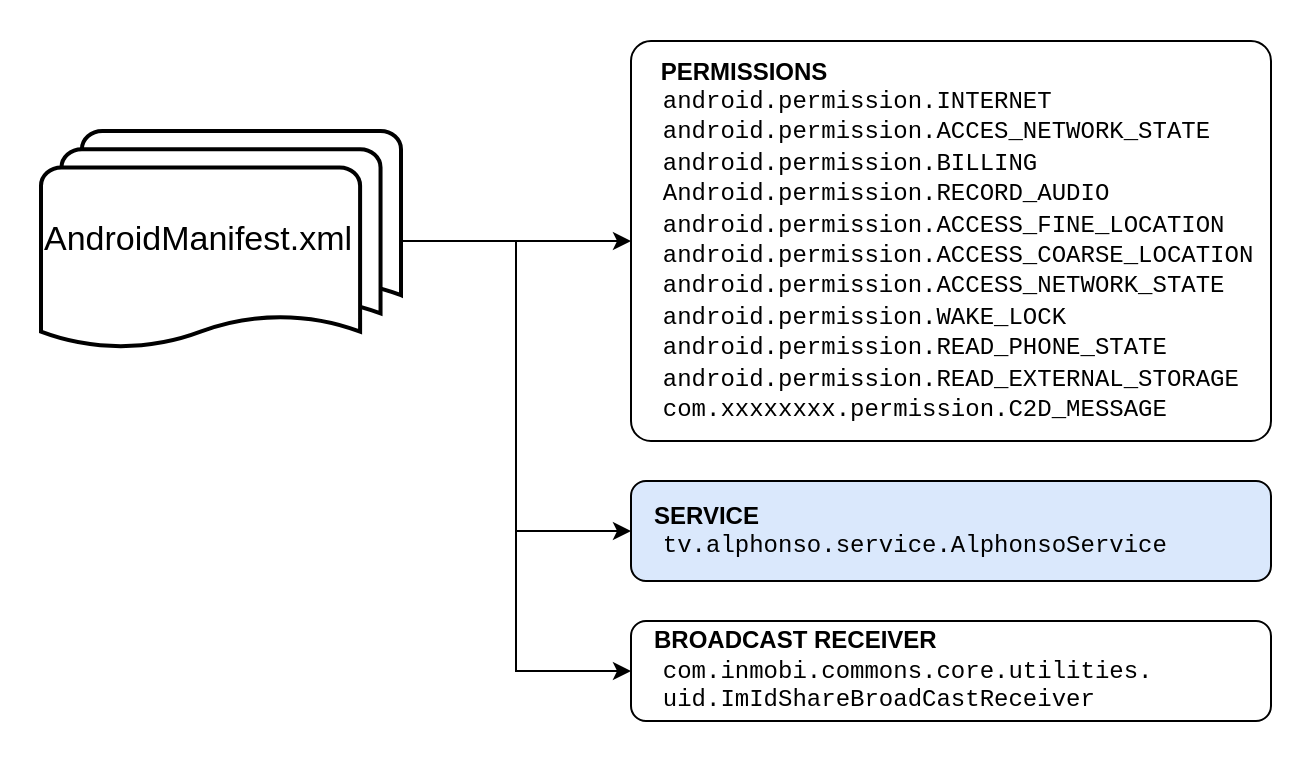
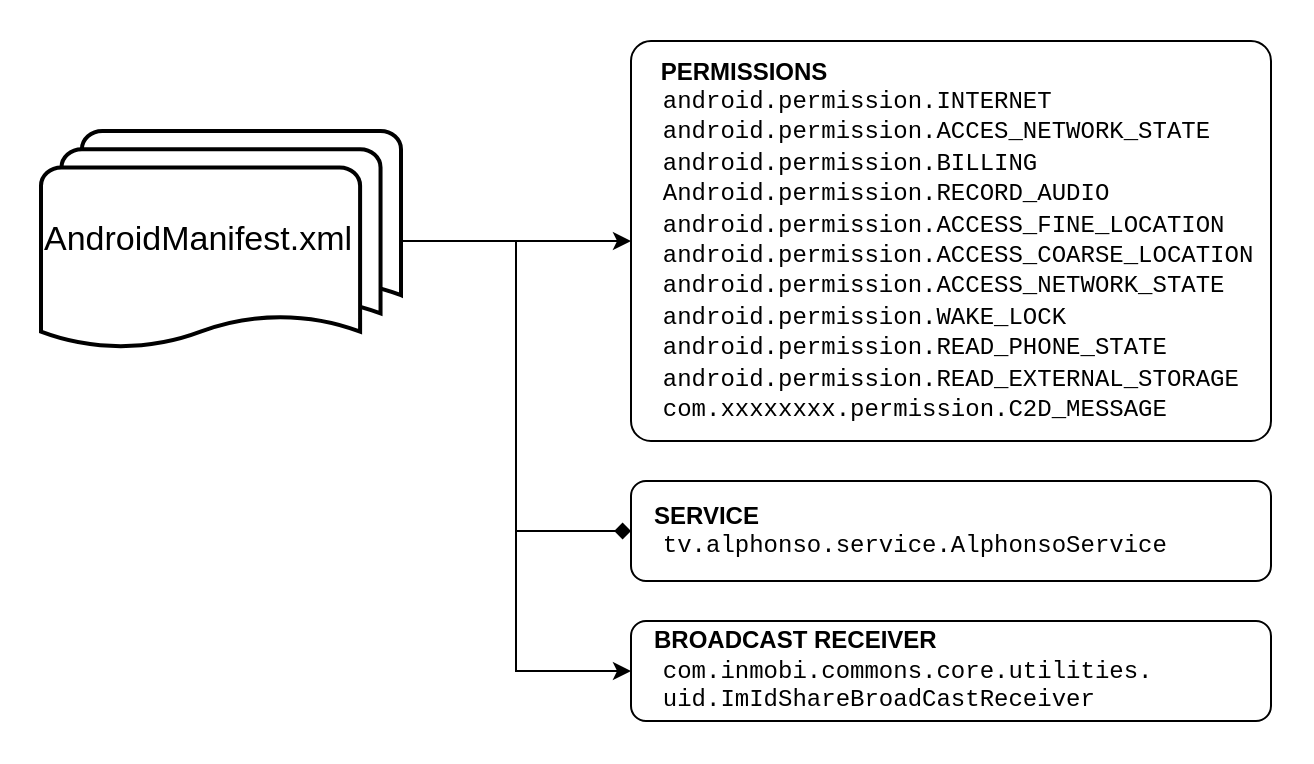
(615, 531) -> (614, 531)
(951, 531) -> (951, 531)
